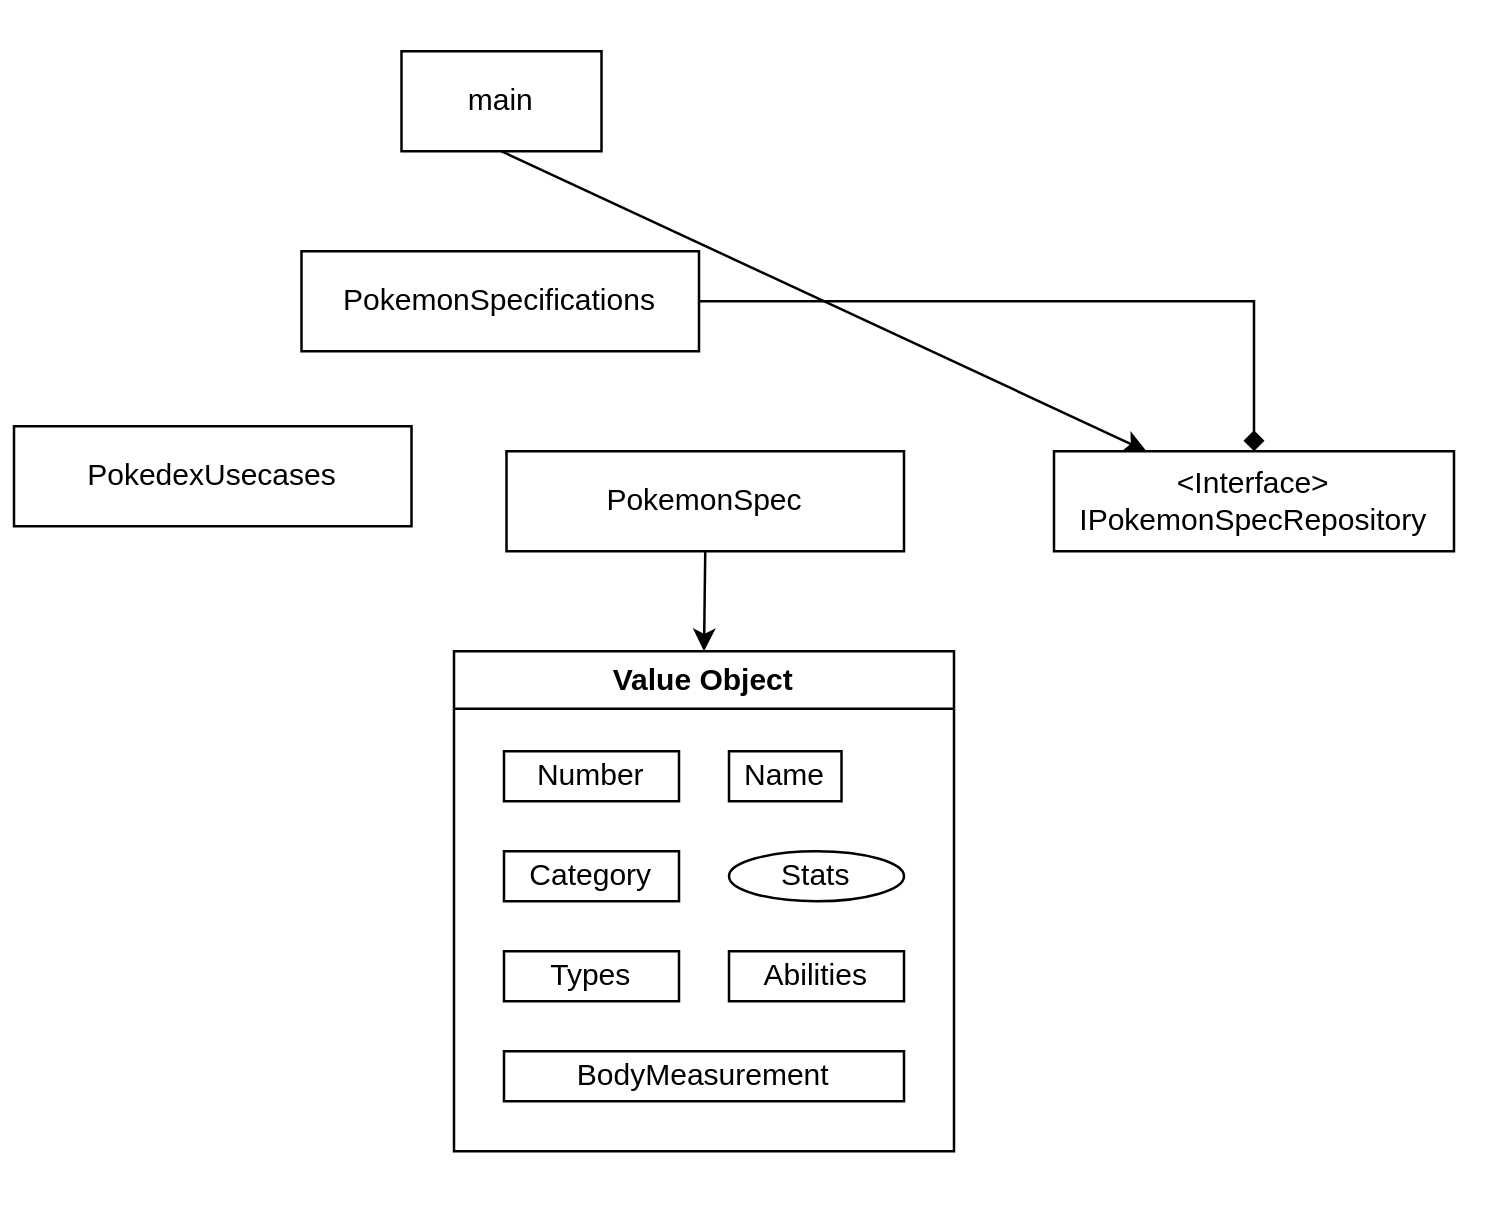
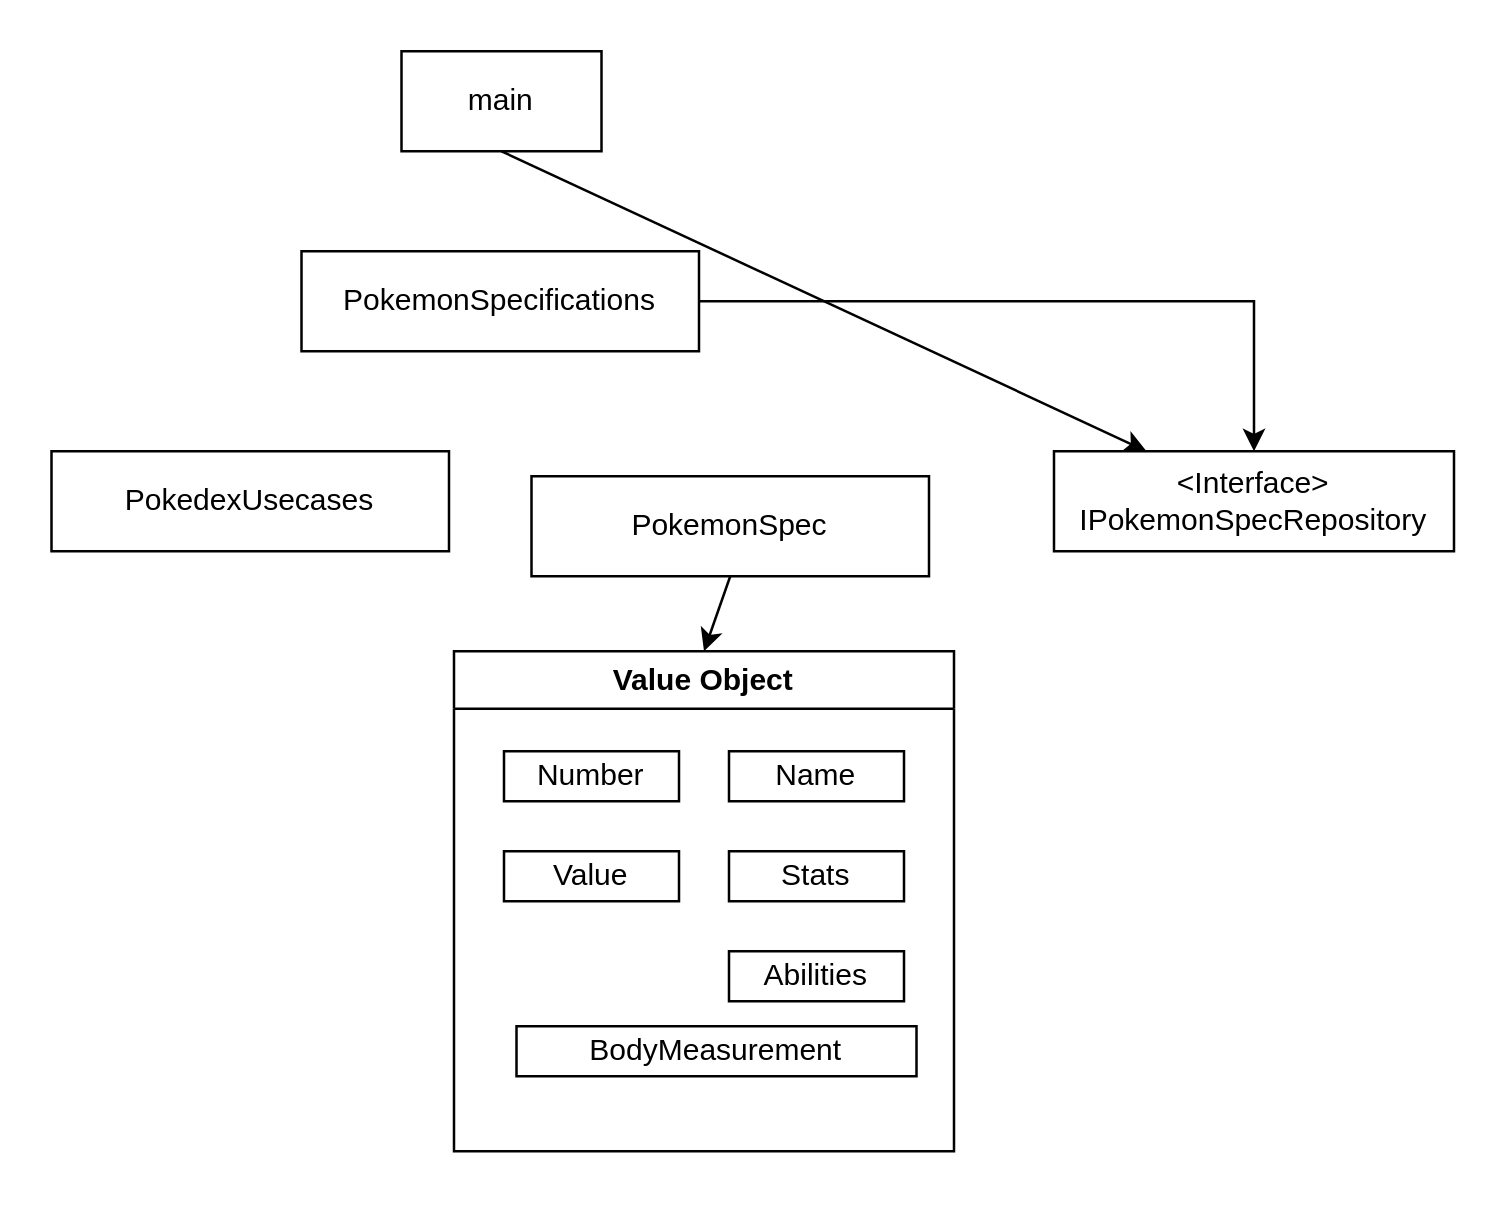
(1254, 431) -> (1254, 432)
(213, 476) -> (250, 501)
(705, 501) -> (730, 526)
(785, 776) -> (816, 776)
(591, 876) -> (591, 876)
(816, 876) -> (816, 876)
(591, 976) -> none
(704, 1076) -> (716, 1051)
